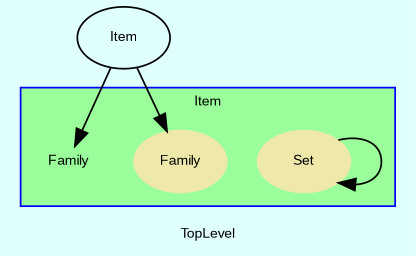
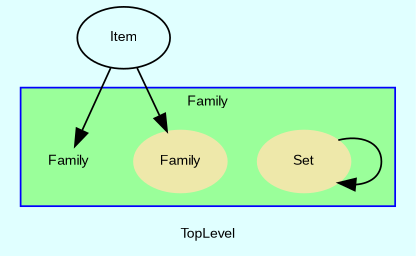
(208, 102) -> (208, 102)
